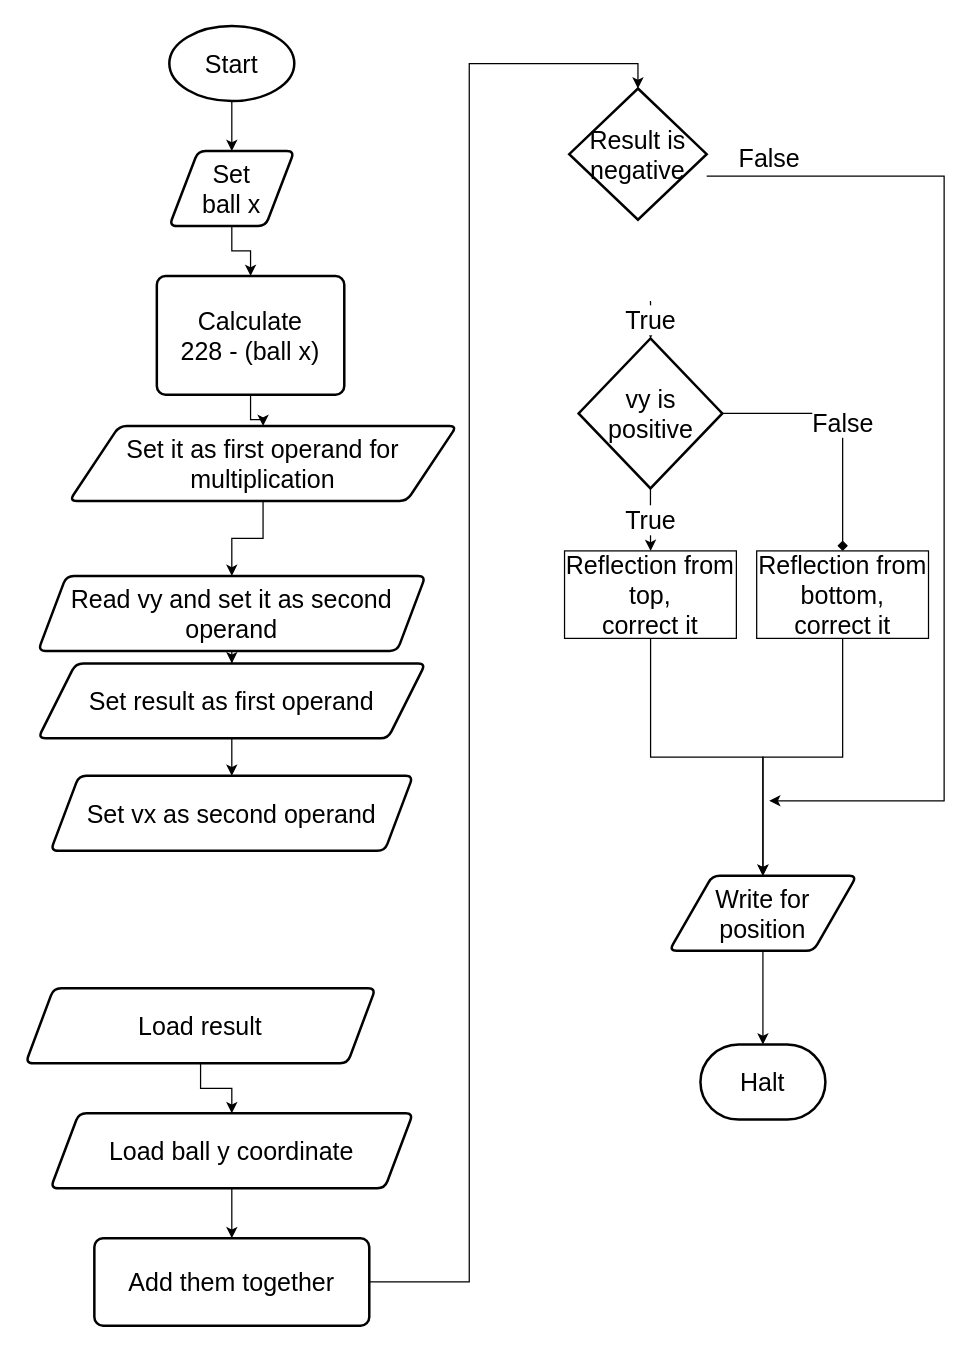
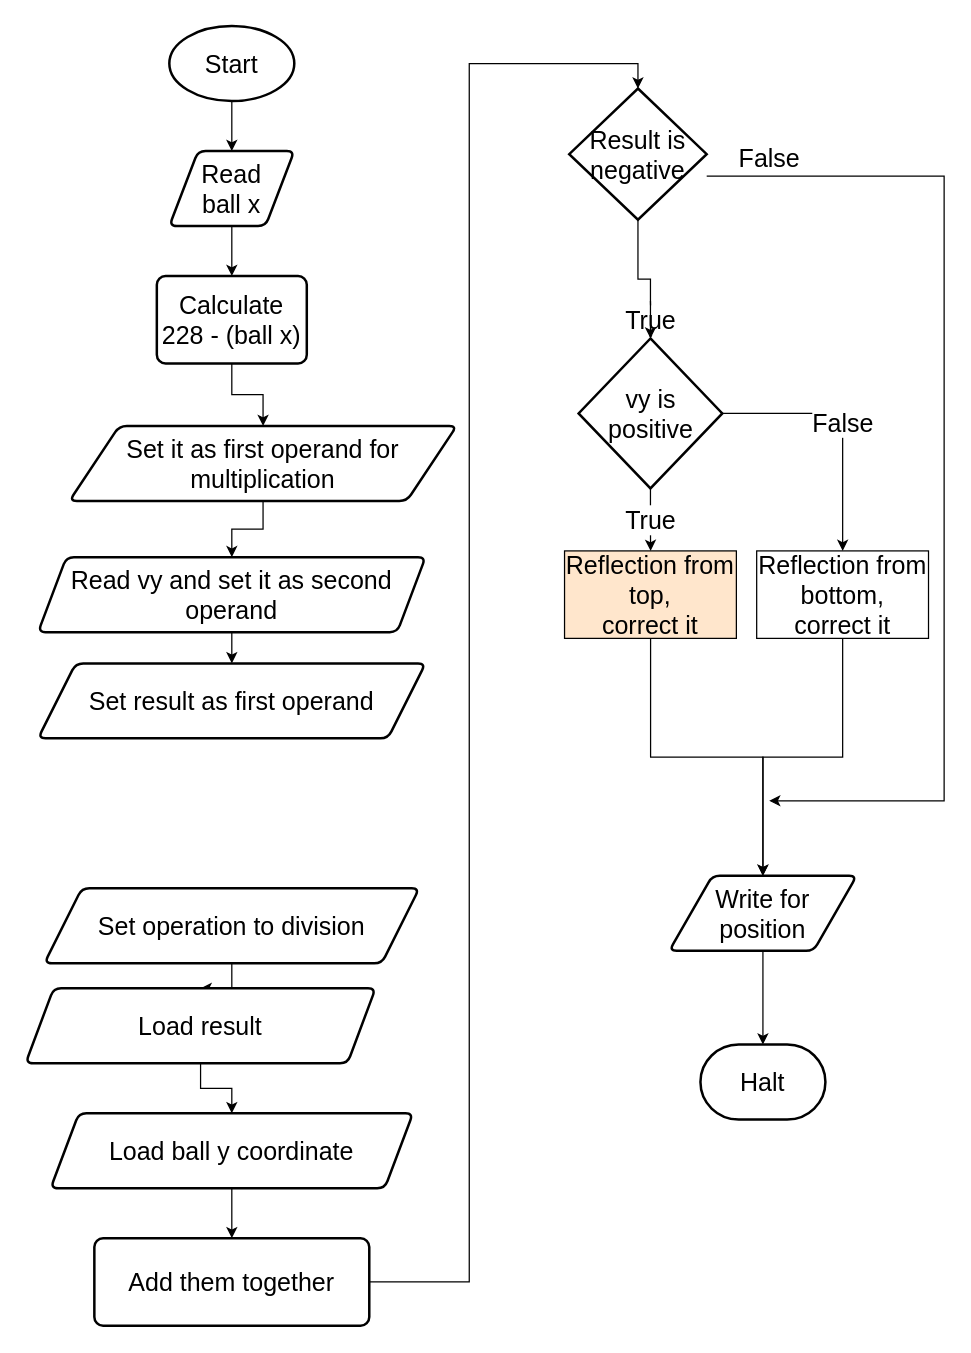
(232, 188) -> (232, 188)
none -> (638, 265)
(251, 335) -> (232, 319)
(843, 540) -> (843, 541)
(651, 594) -> (651, 594)
(232, 613) -> (232, 594)
(232, 761) -> none
(232, 813) -> none
none -> (232, 926)
none -> (232, 977)
